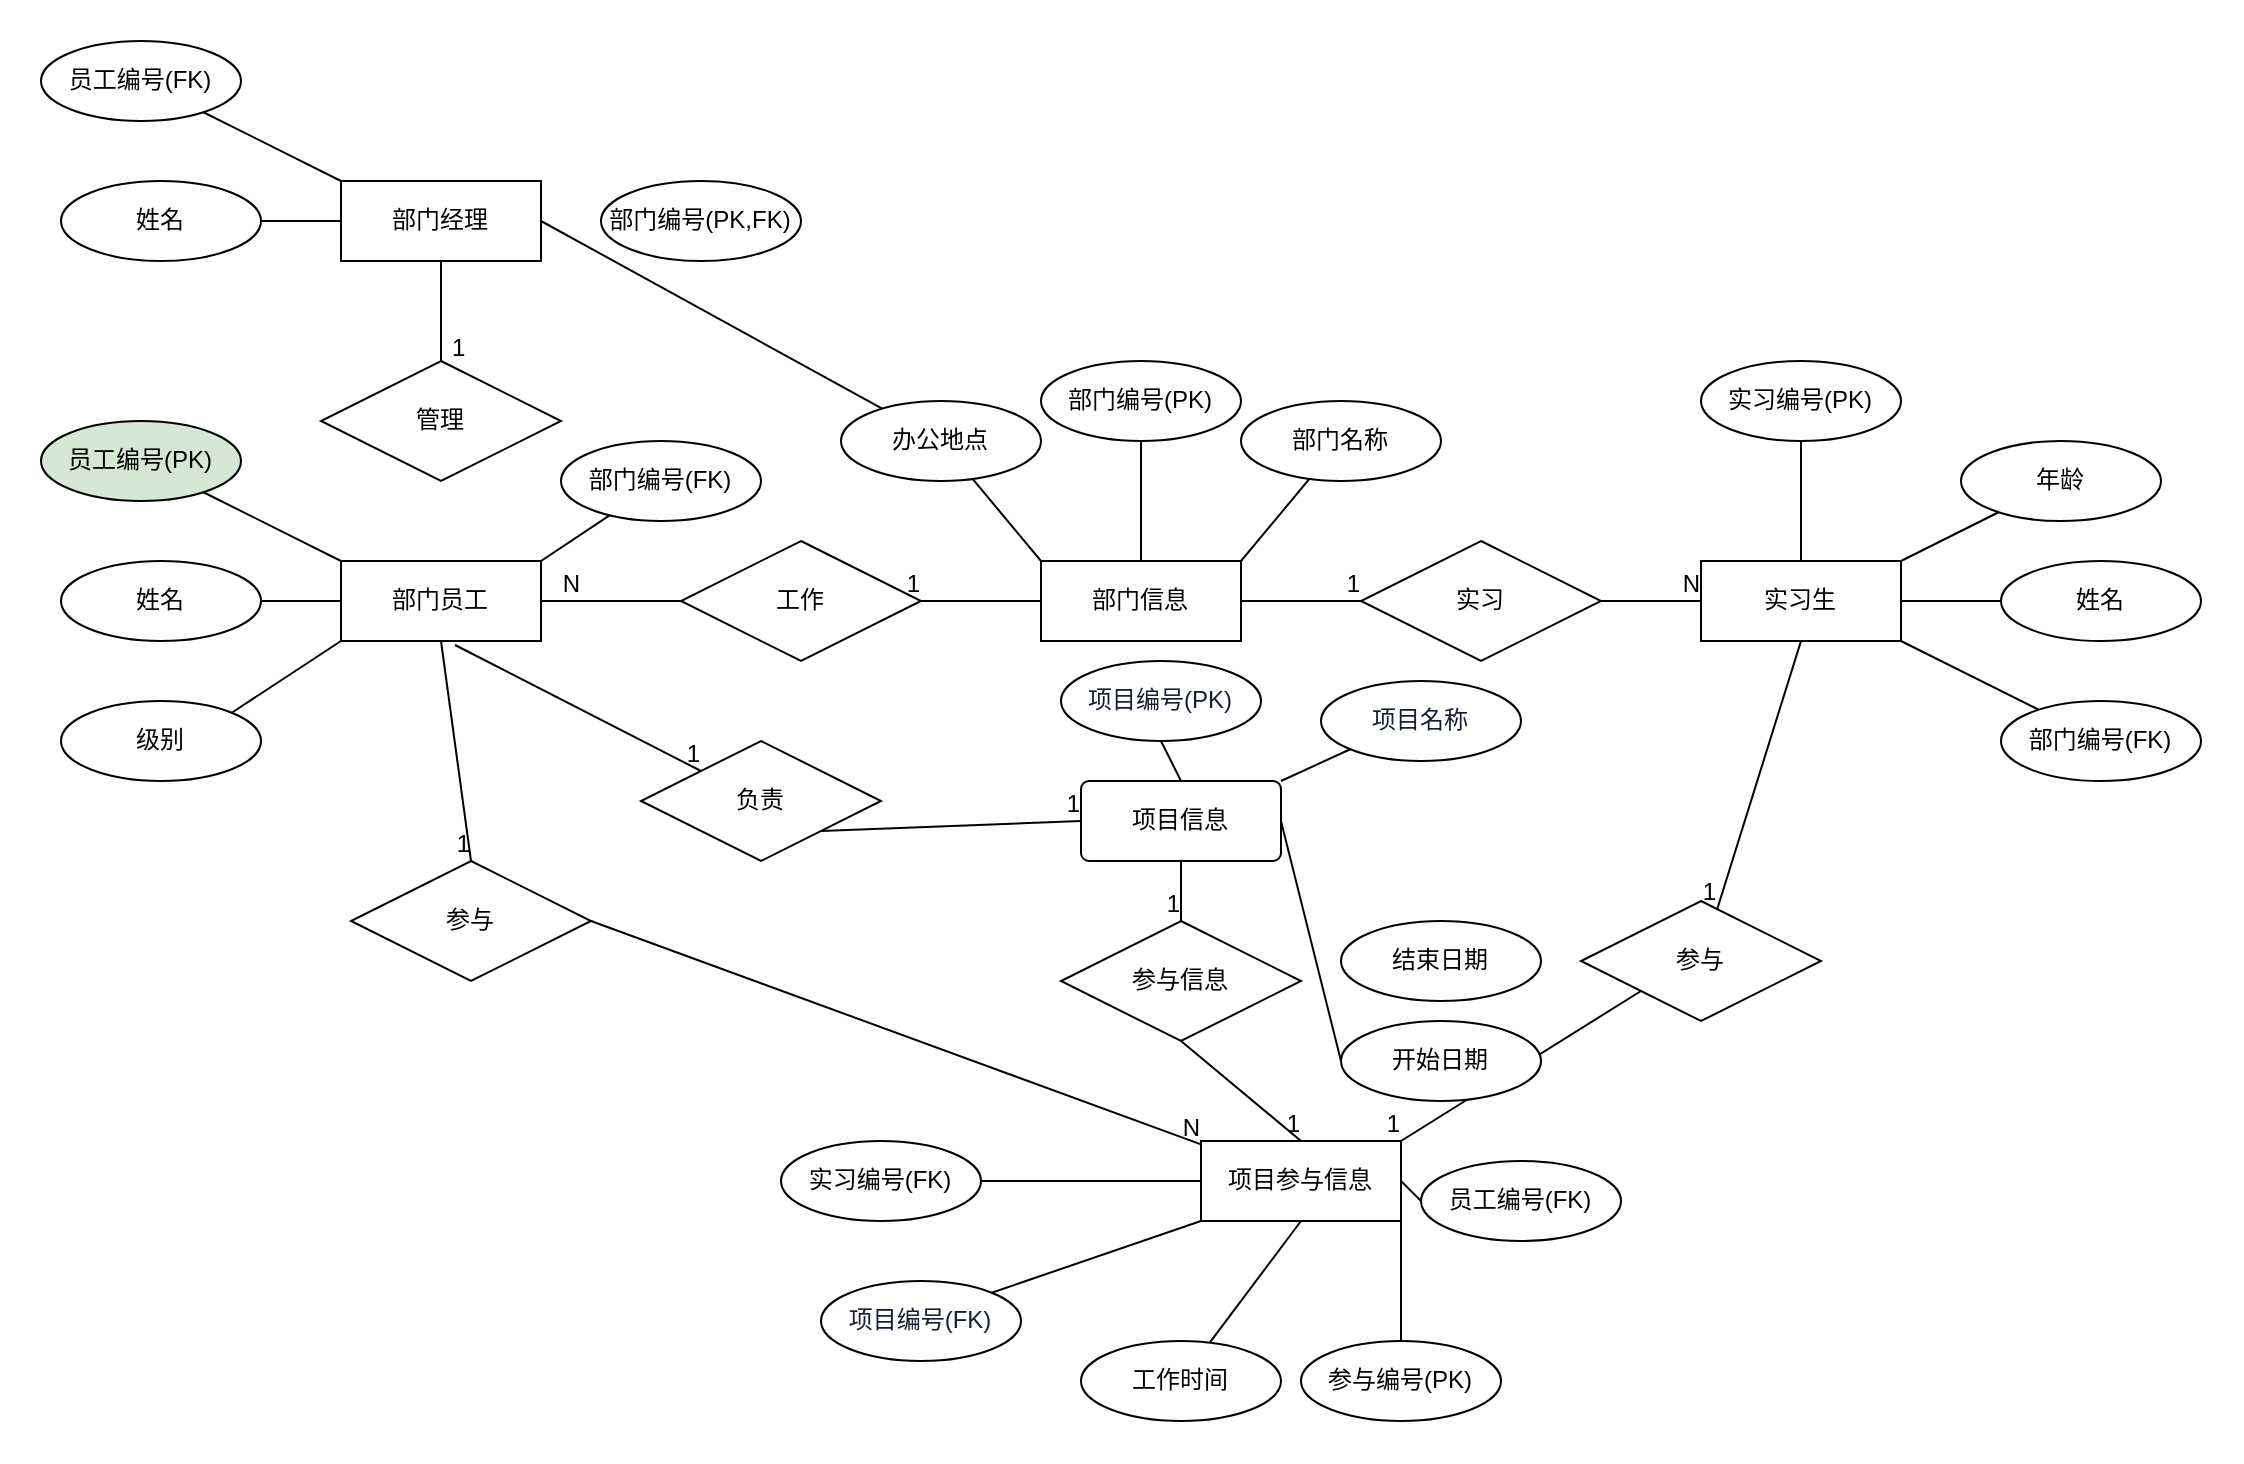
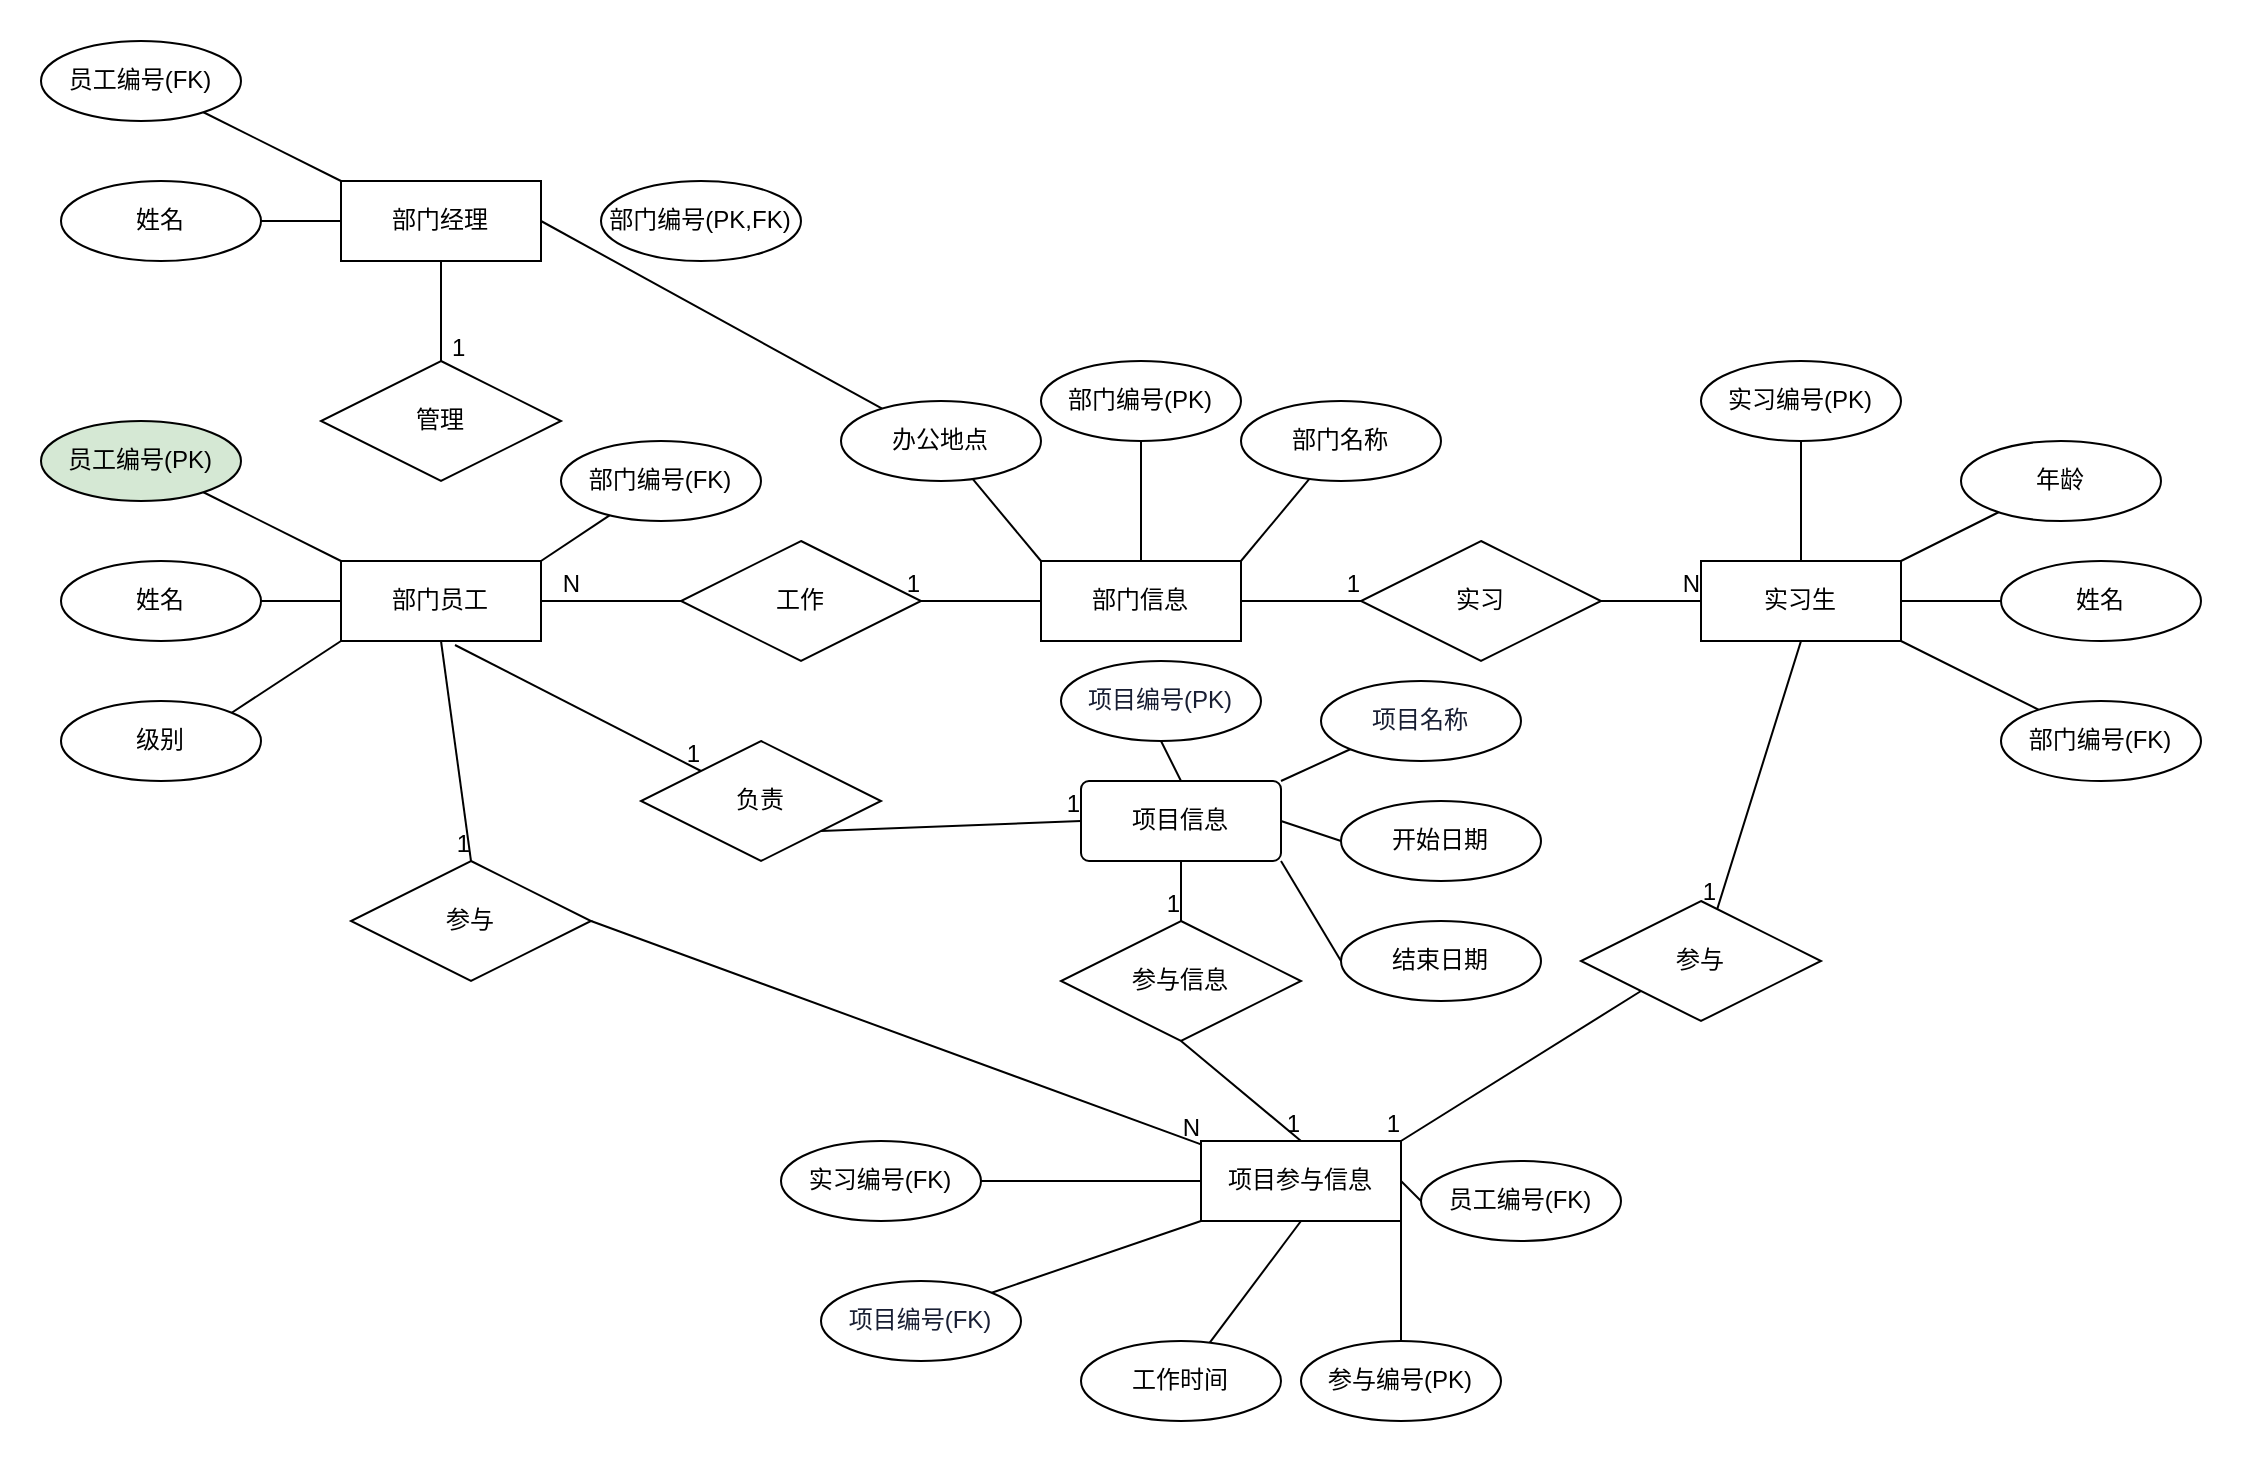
none -> (1322, 930)
(1441, 1061) -> (1441, 841)
